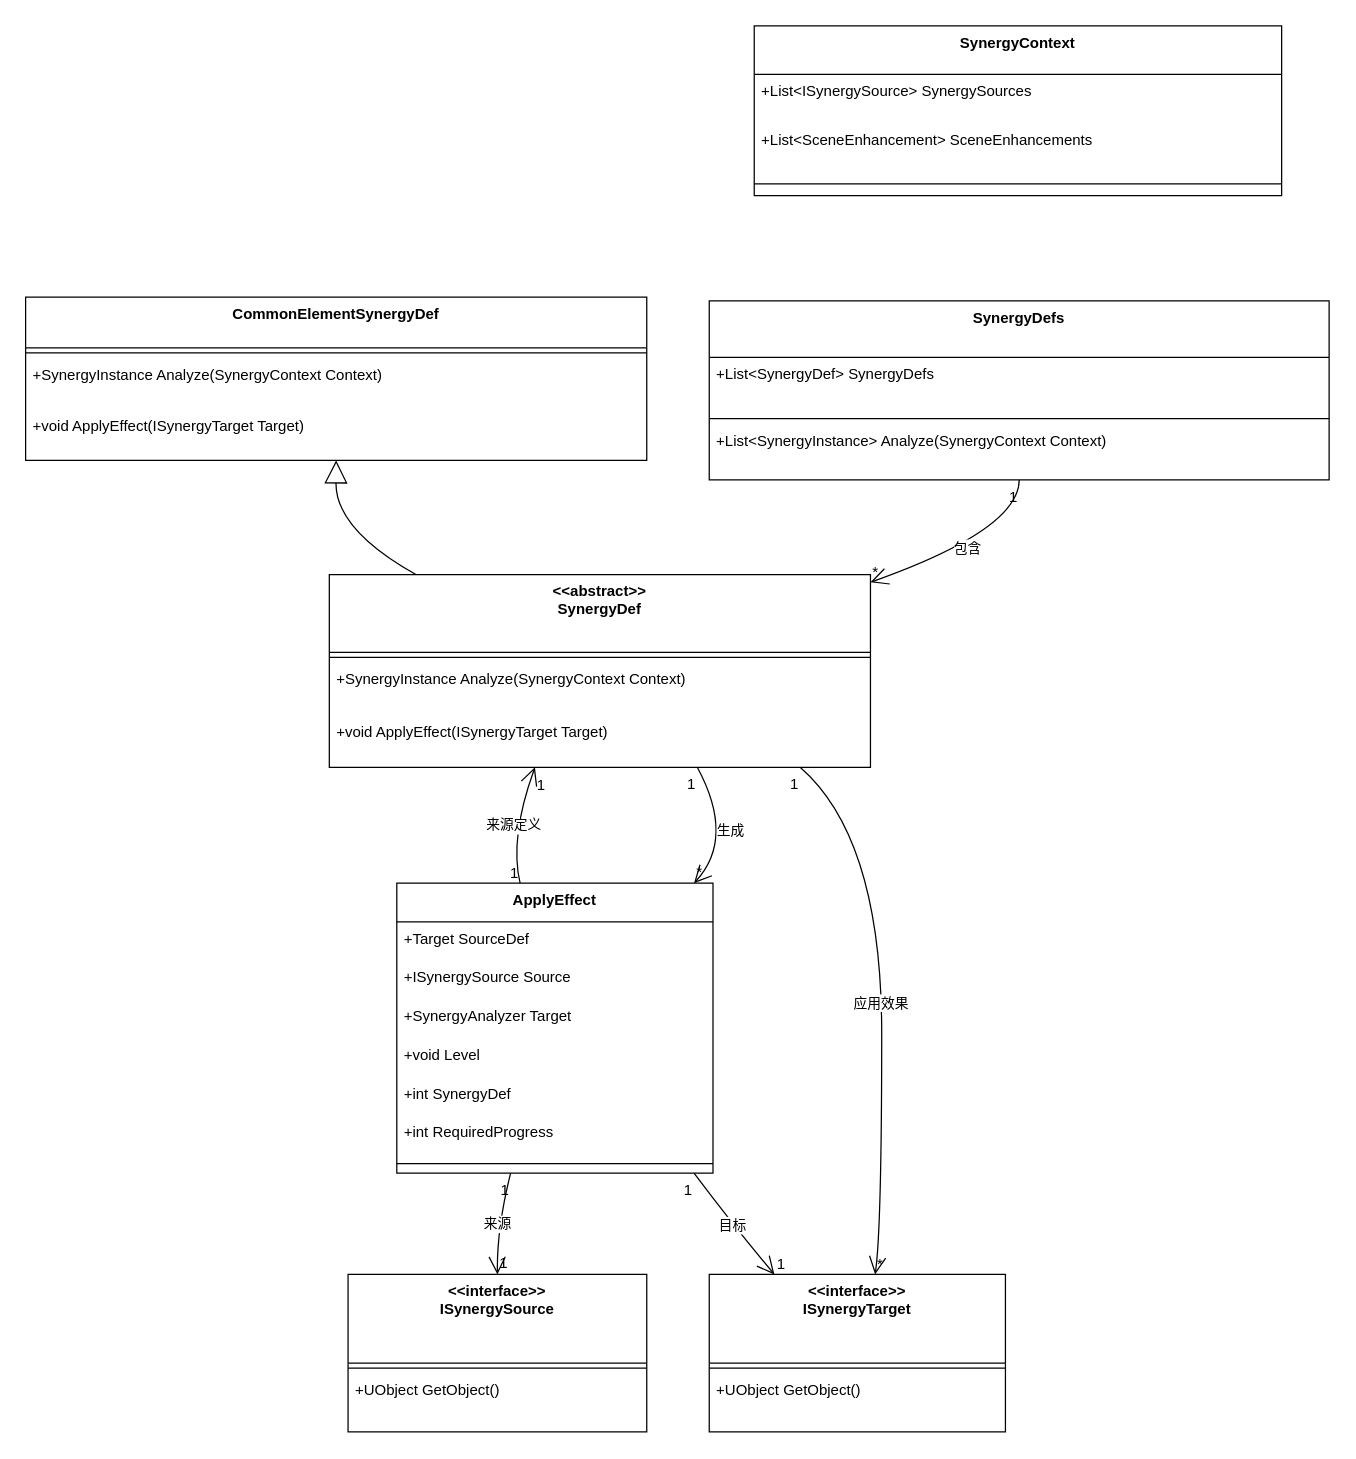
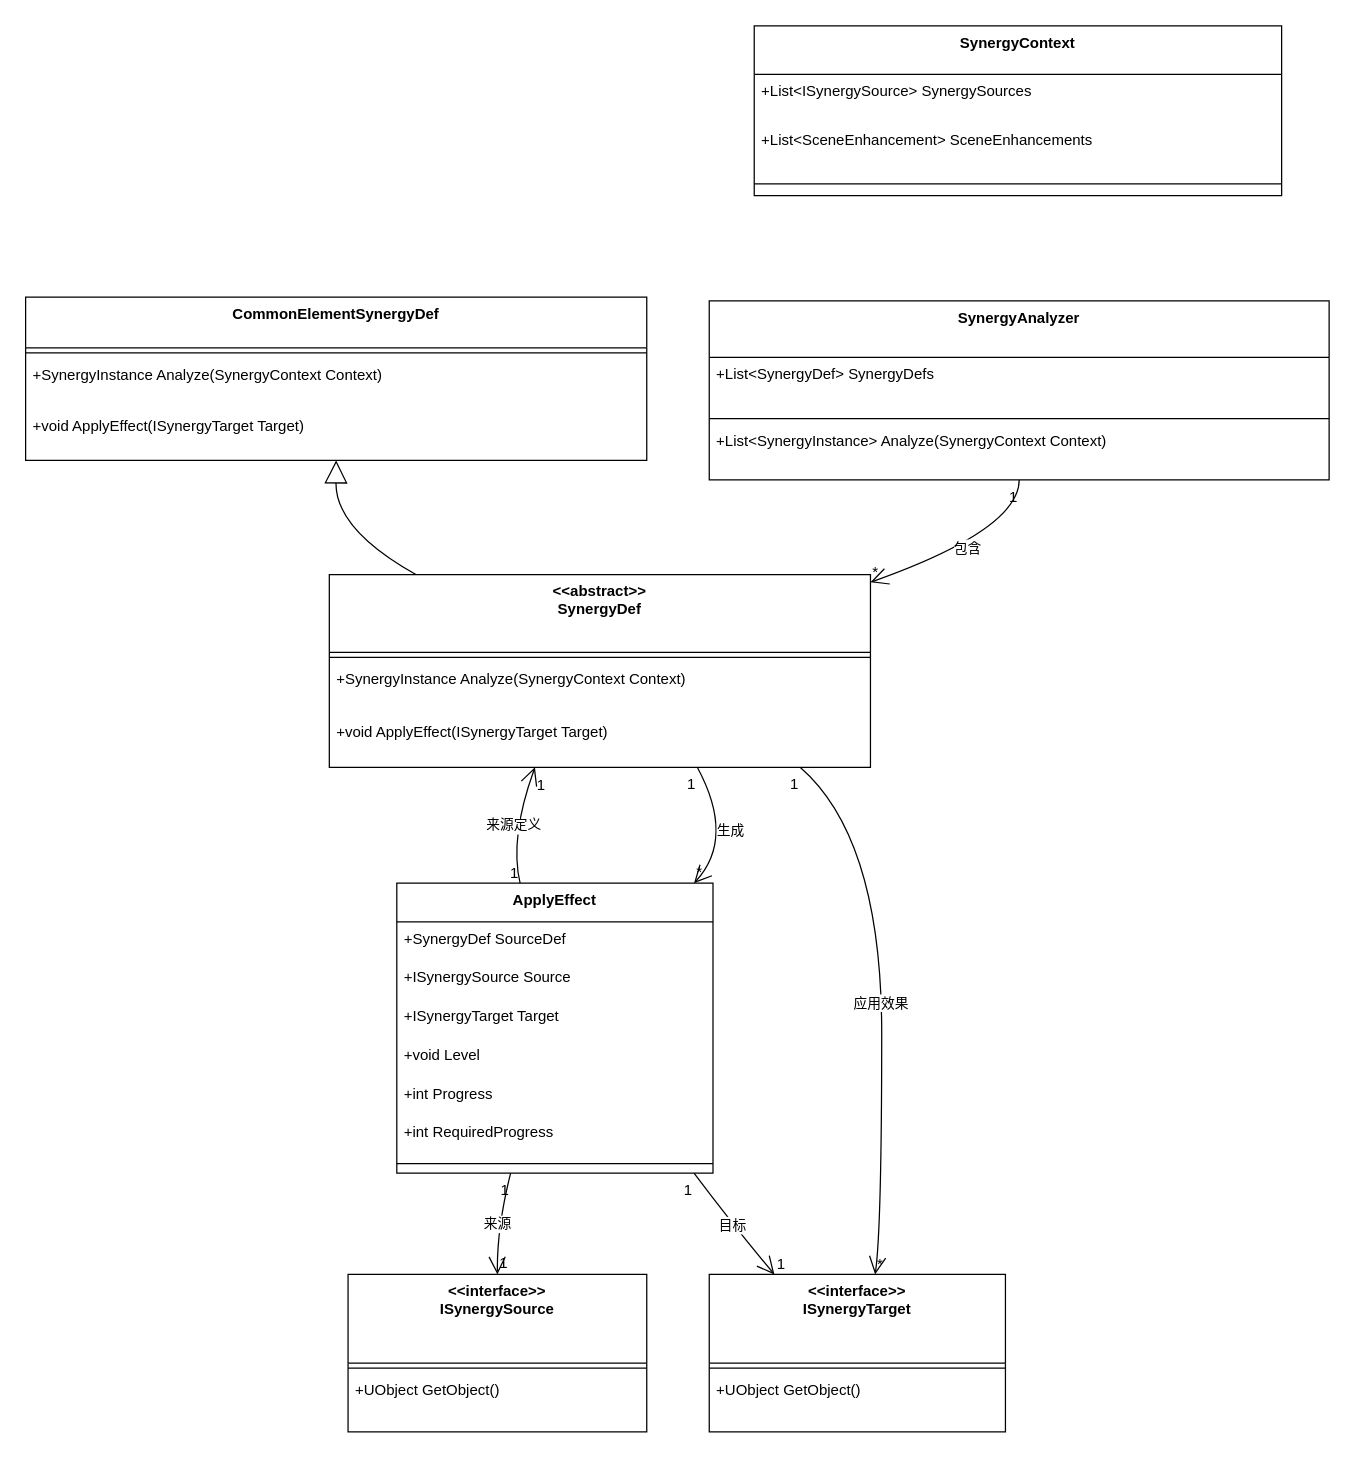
(1019, 318) -> (1019, 318)
(473, 939) -> (490, 939)
(496, 1016) -> (494, 1016)
(463, 1094) -> (454, 1094)
